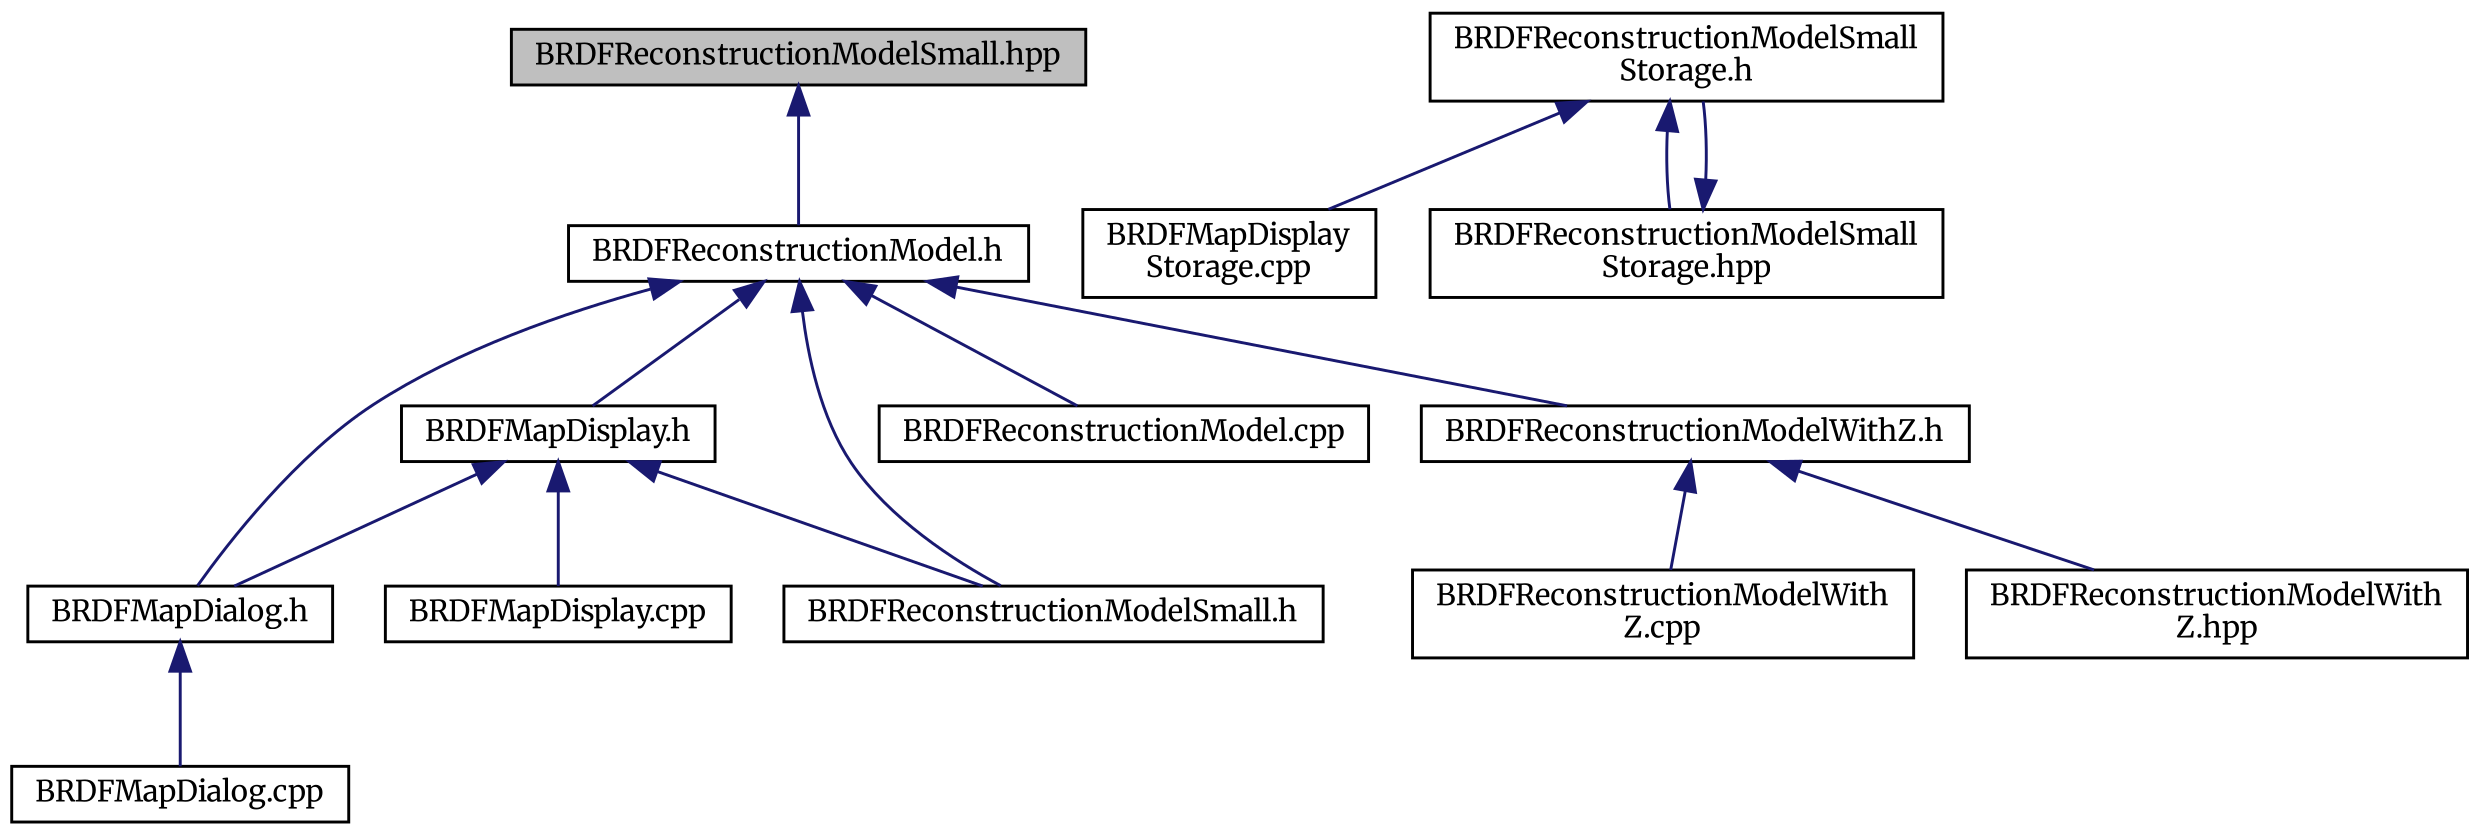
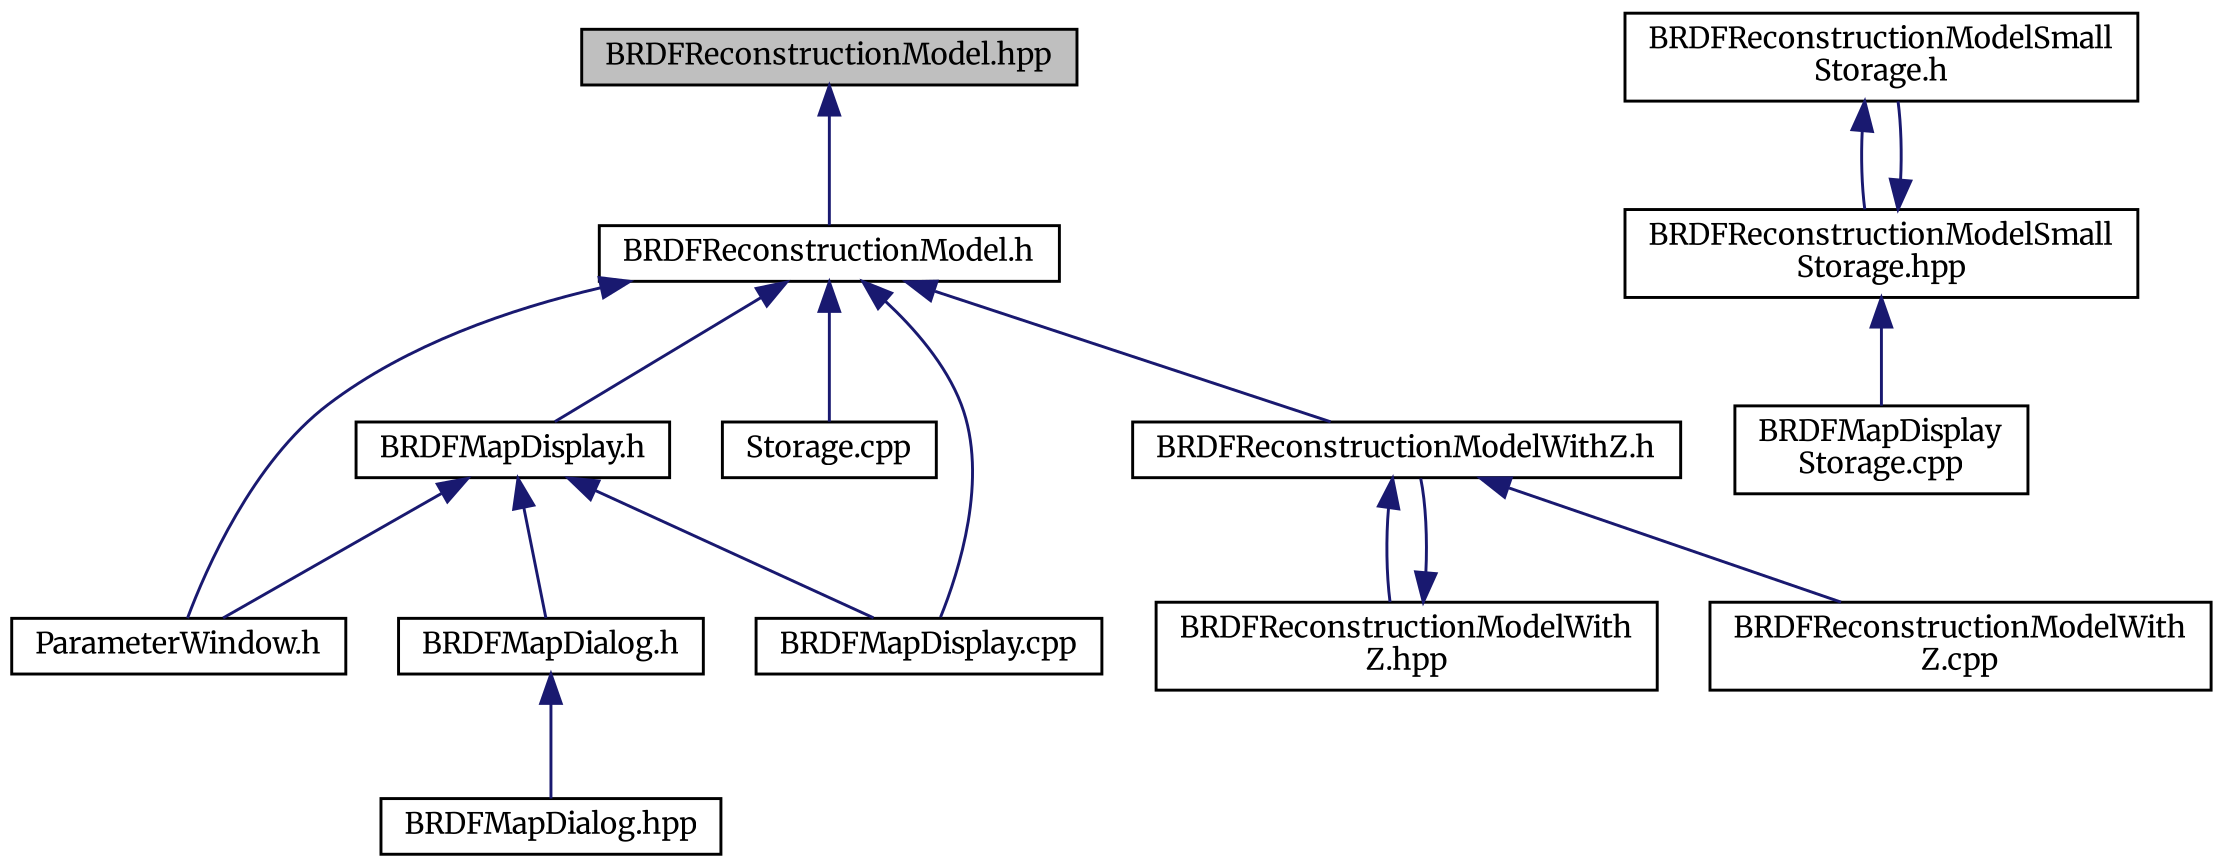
(799, 57) -> (829, 57)
(1444, 161) -> (1881, 367)
(394, 392) -> (971, 448)
(1124, 434) -> (829, 450)
none -> (1426, 525)
(1054, 614) -> (179, 646)
(180, 794) -> (551, 826)
